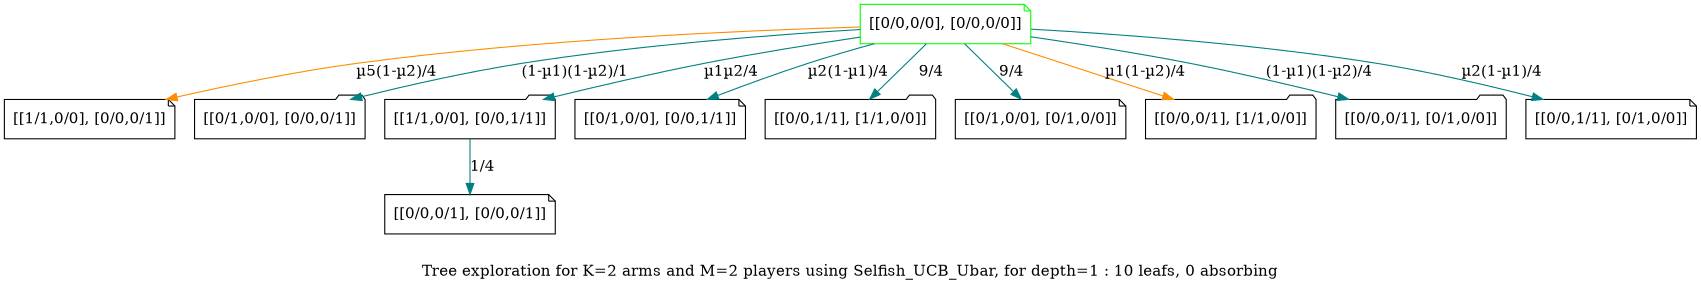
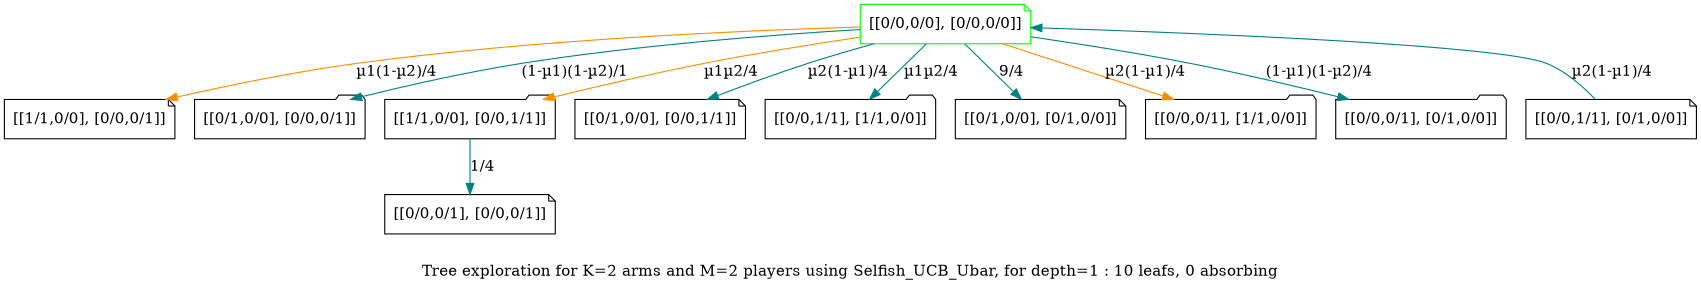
(1284, 51) -> (1325, 40)
(706, 63) -> (706, 63)
(397, 72) -> (397, 72)
(931, 72) -> (931, 72)
(1146, 72) -> (1146, 72)
